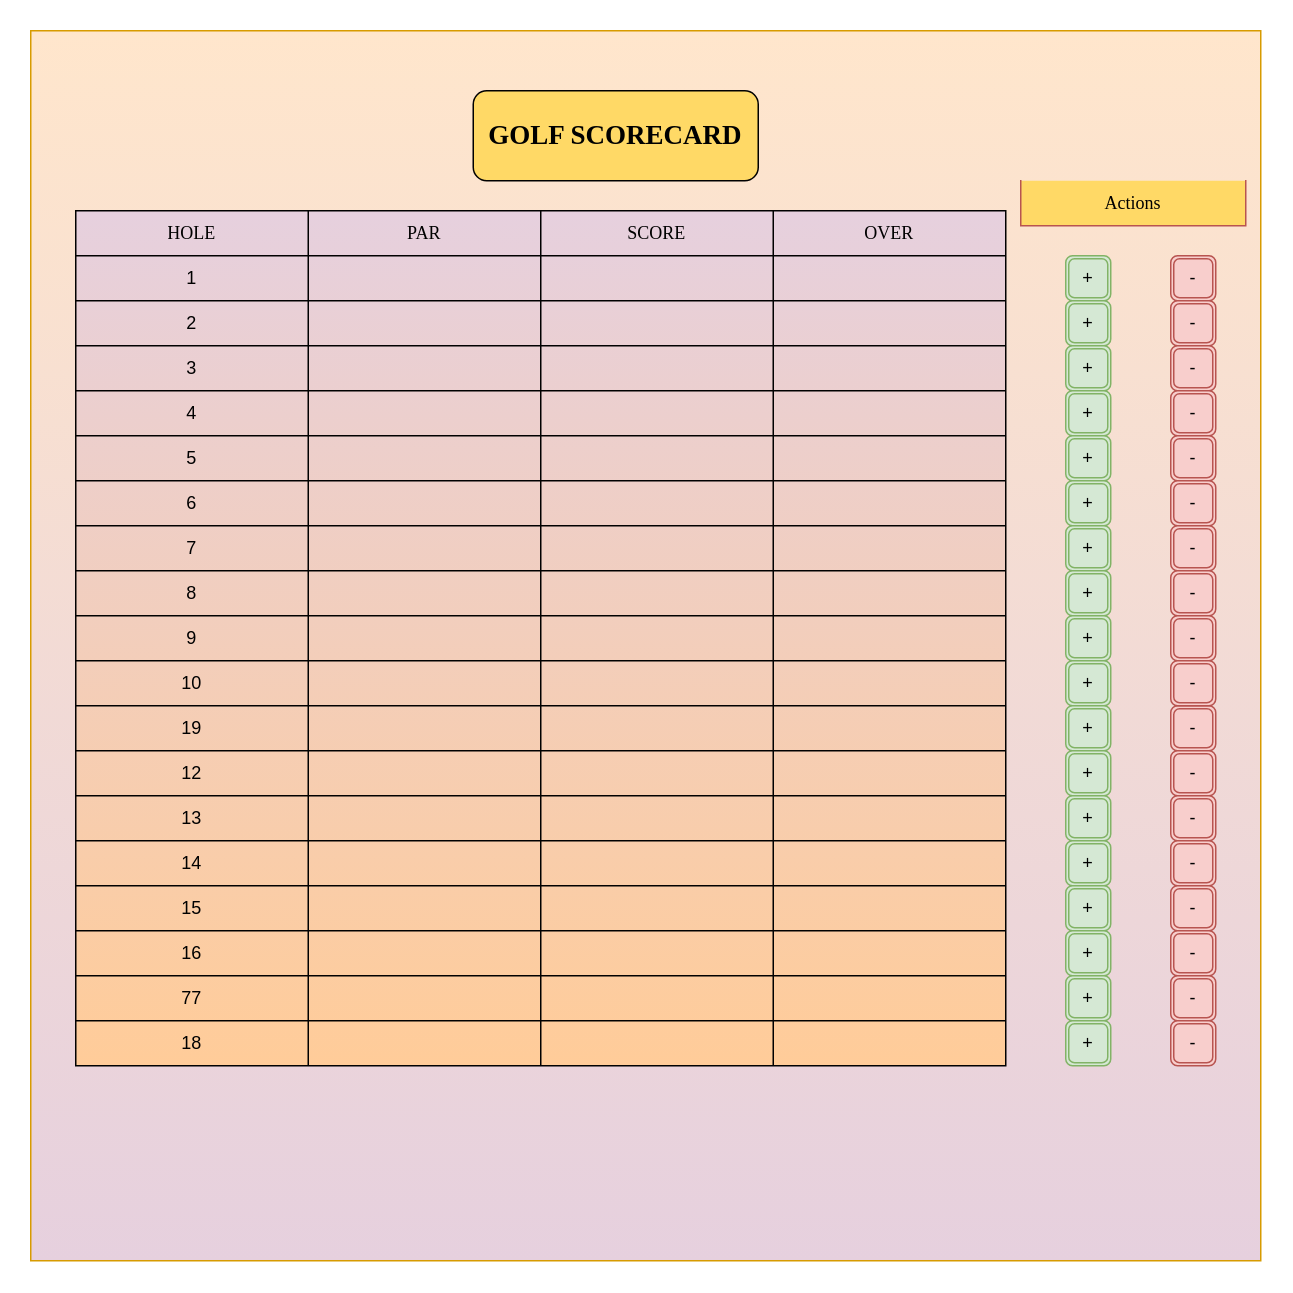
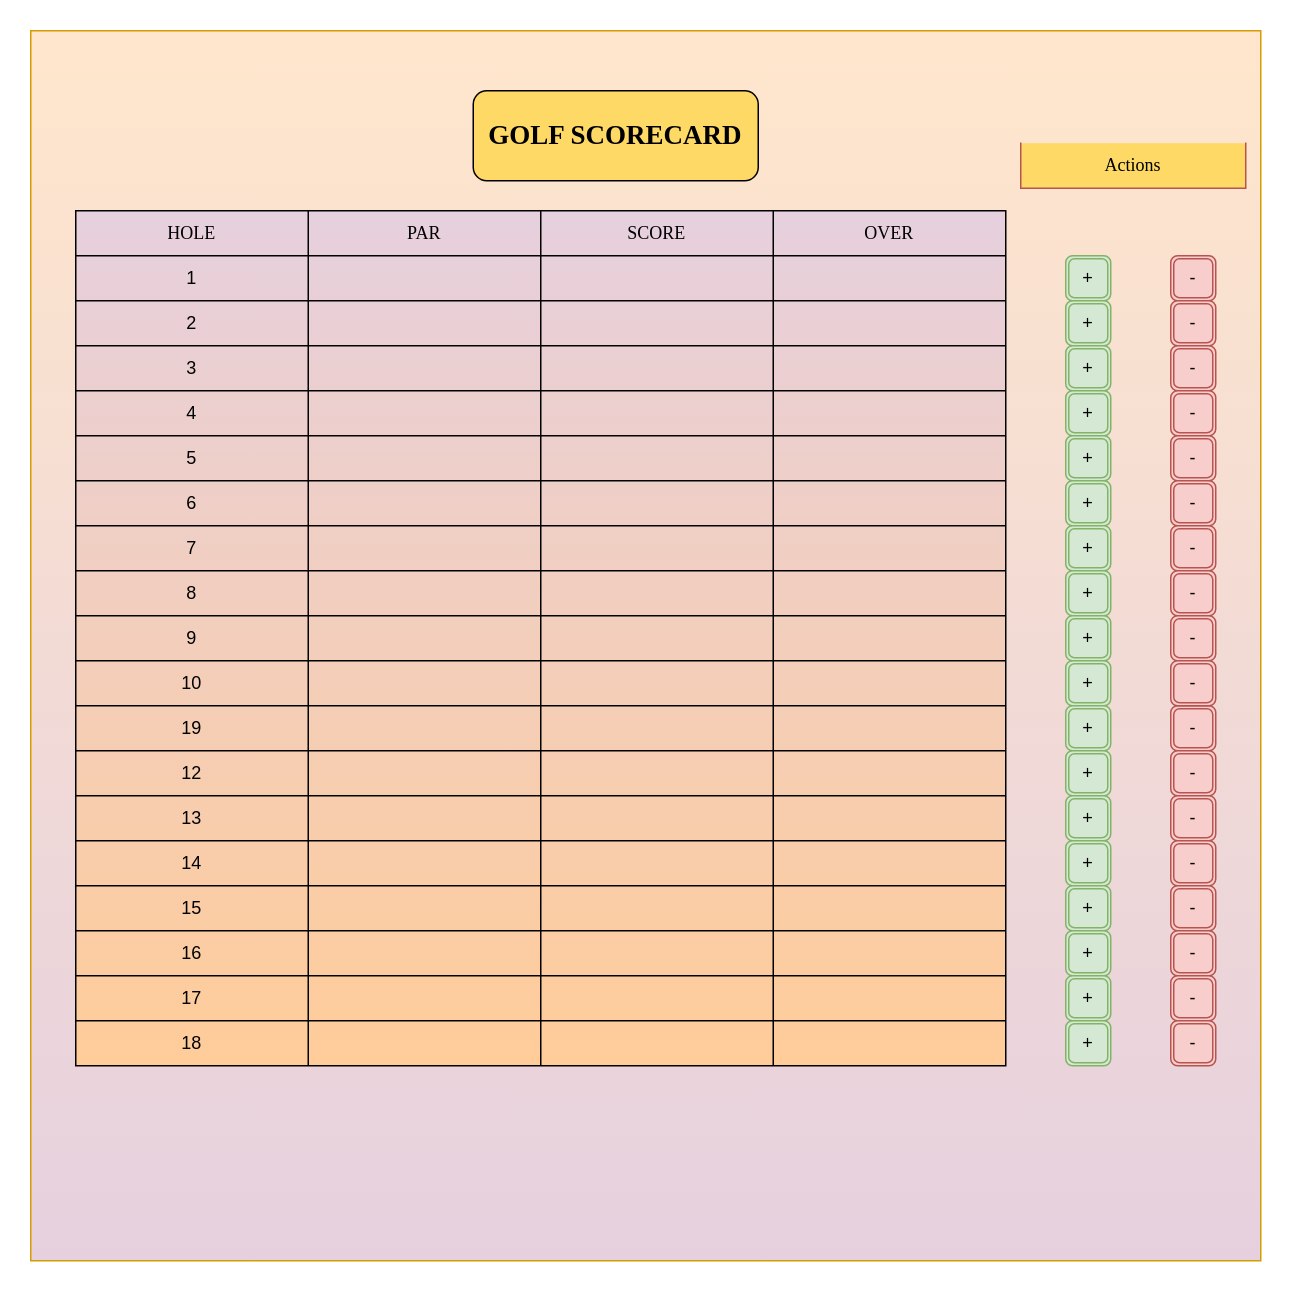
(1133, 203) -> (1133, 166)
(192, 998) -> (192, 998)
